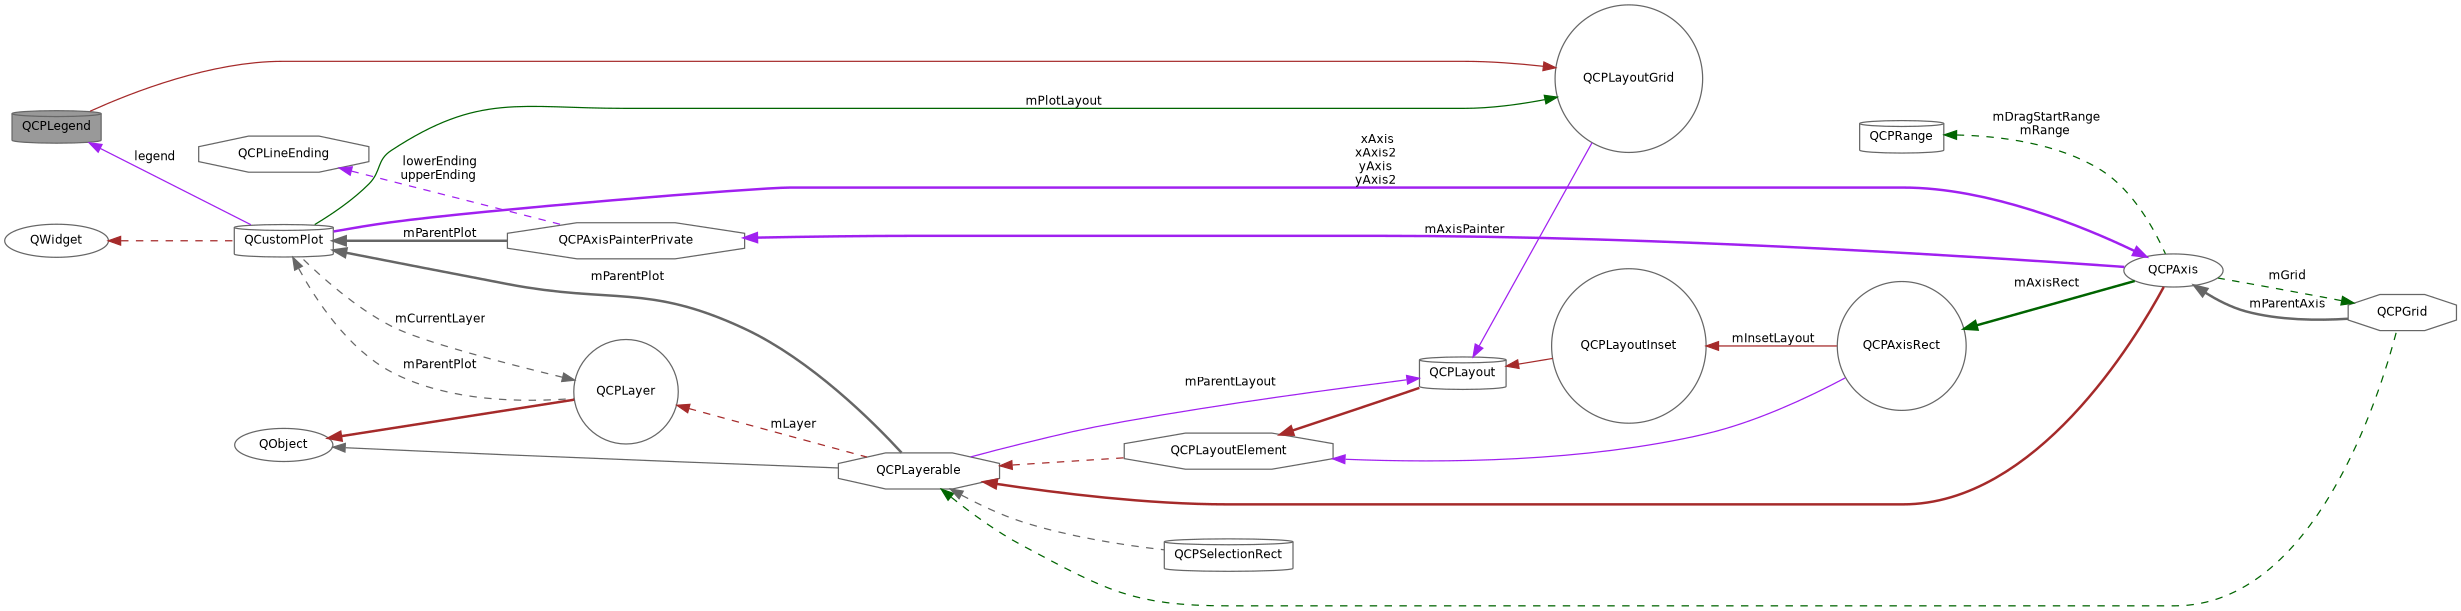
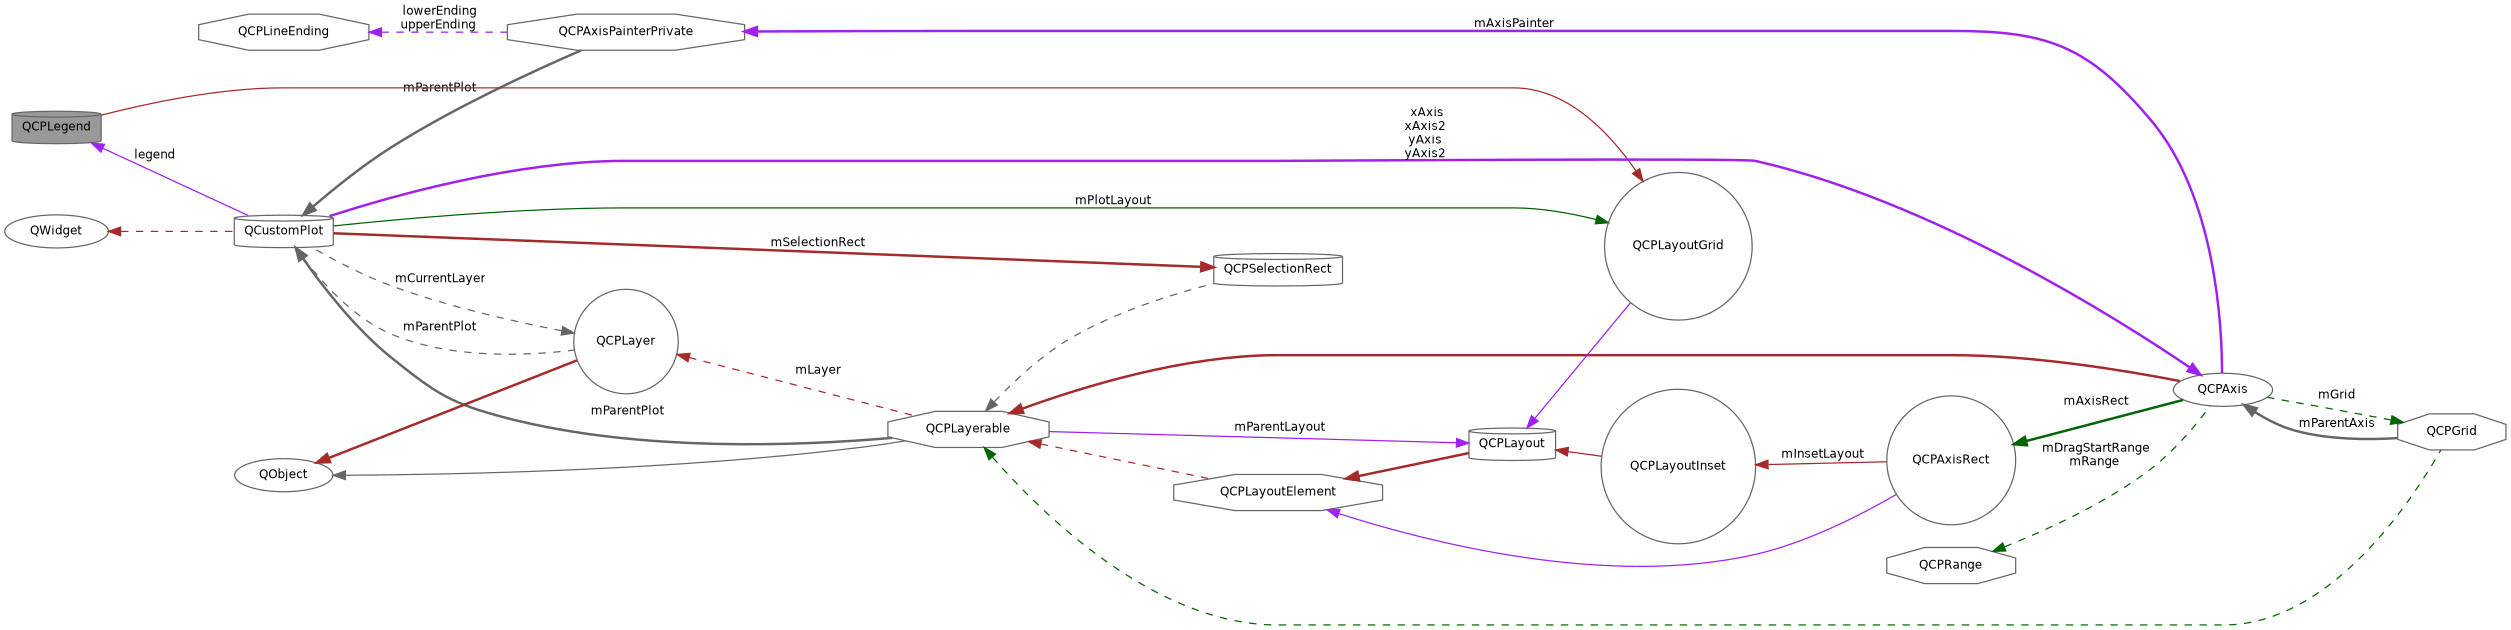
(1902, 137) -> (1951, 566)
none -> (767, 250)
